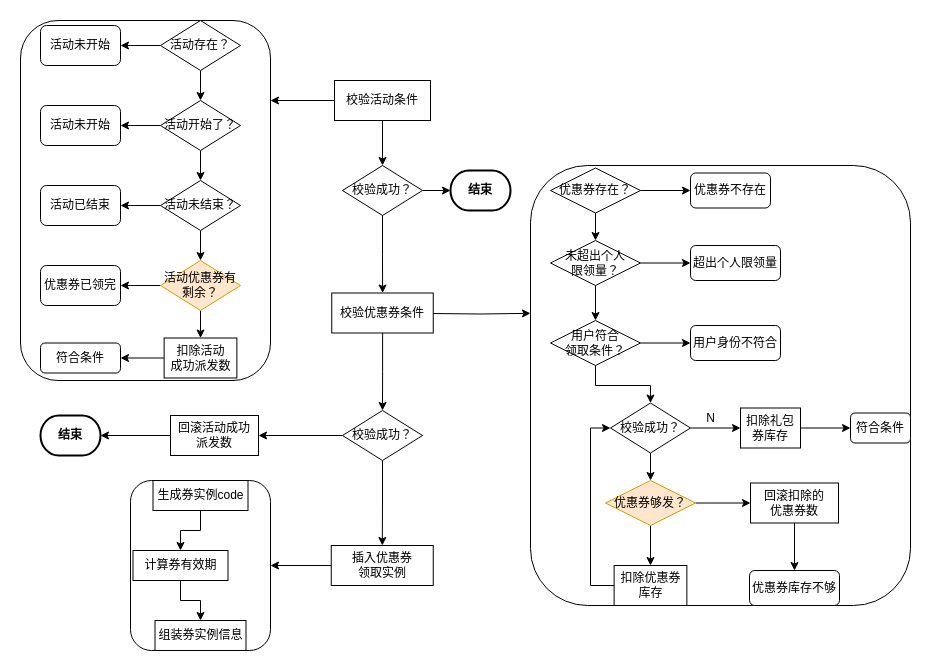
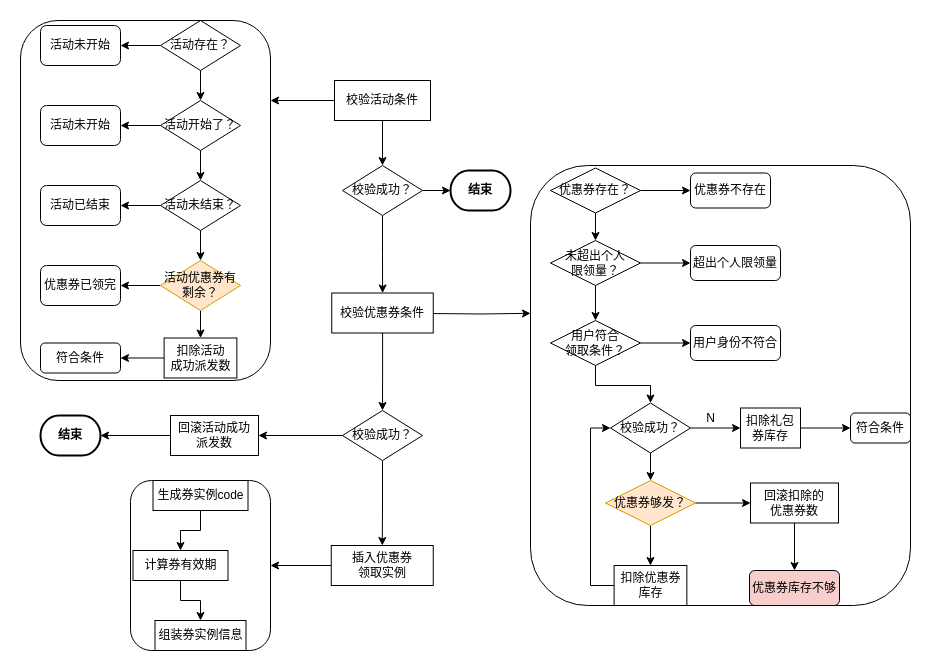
(795, 588) -> (795, 588)
